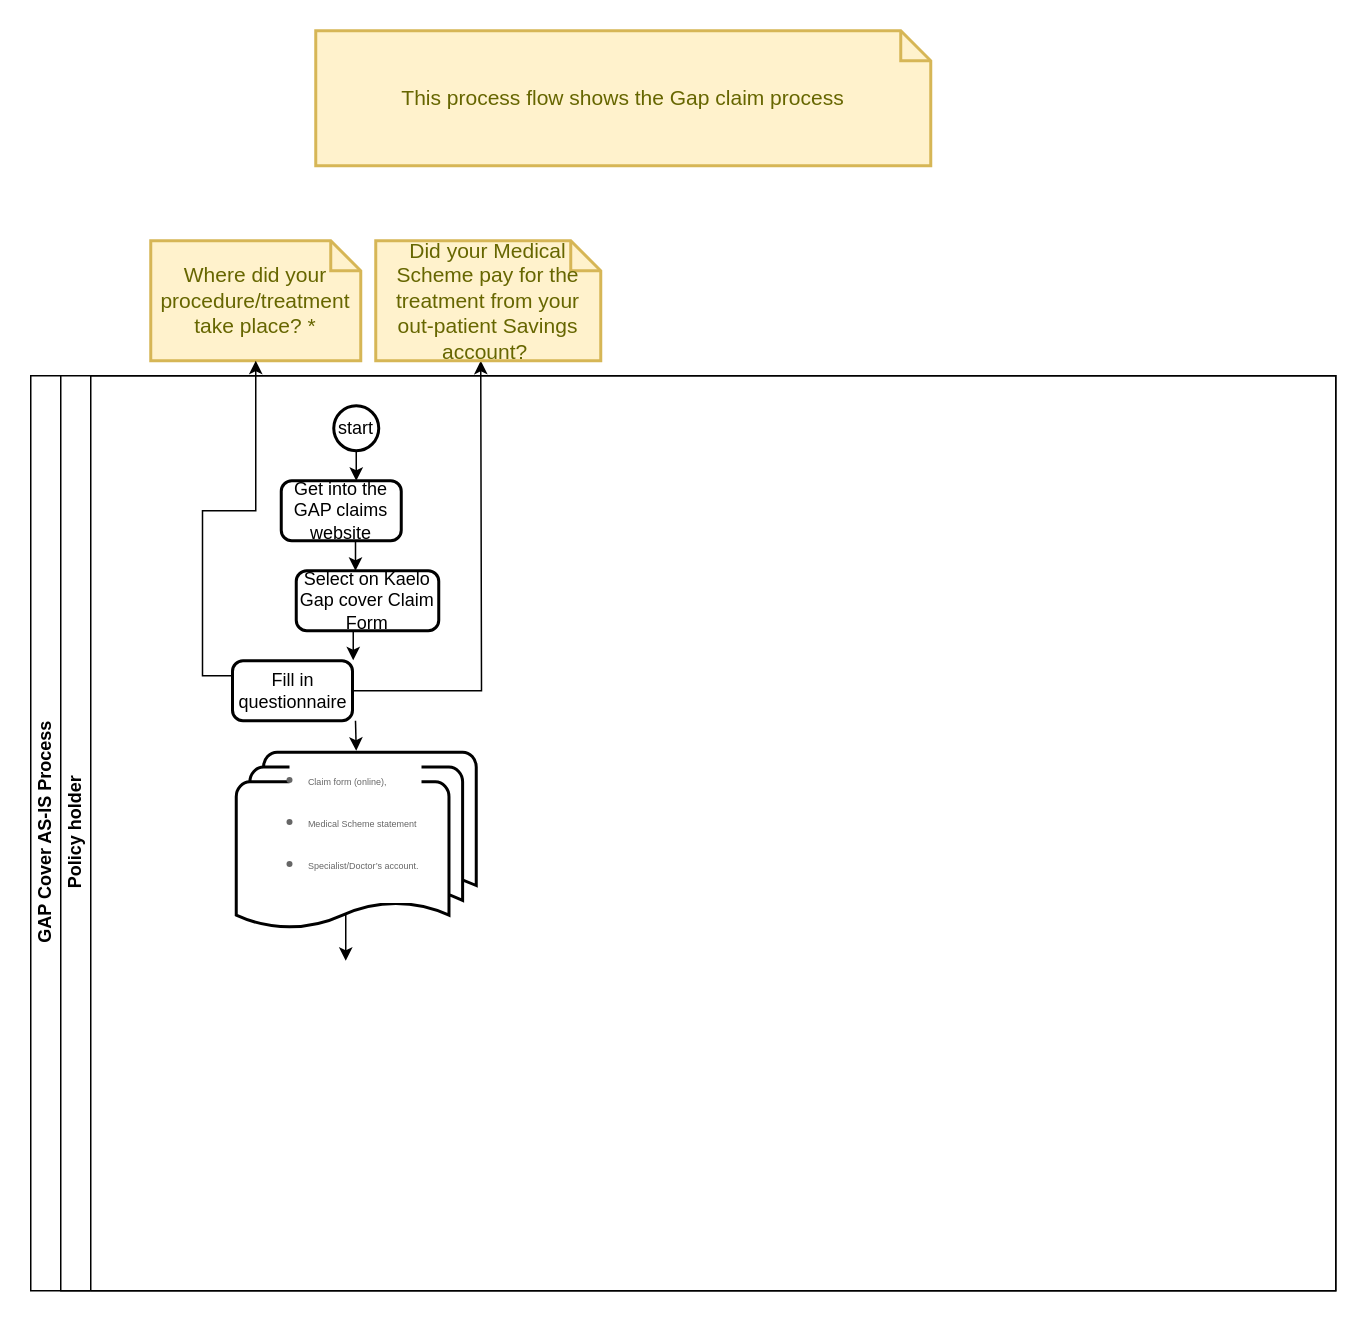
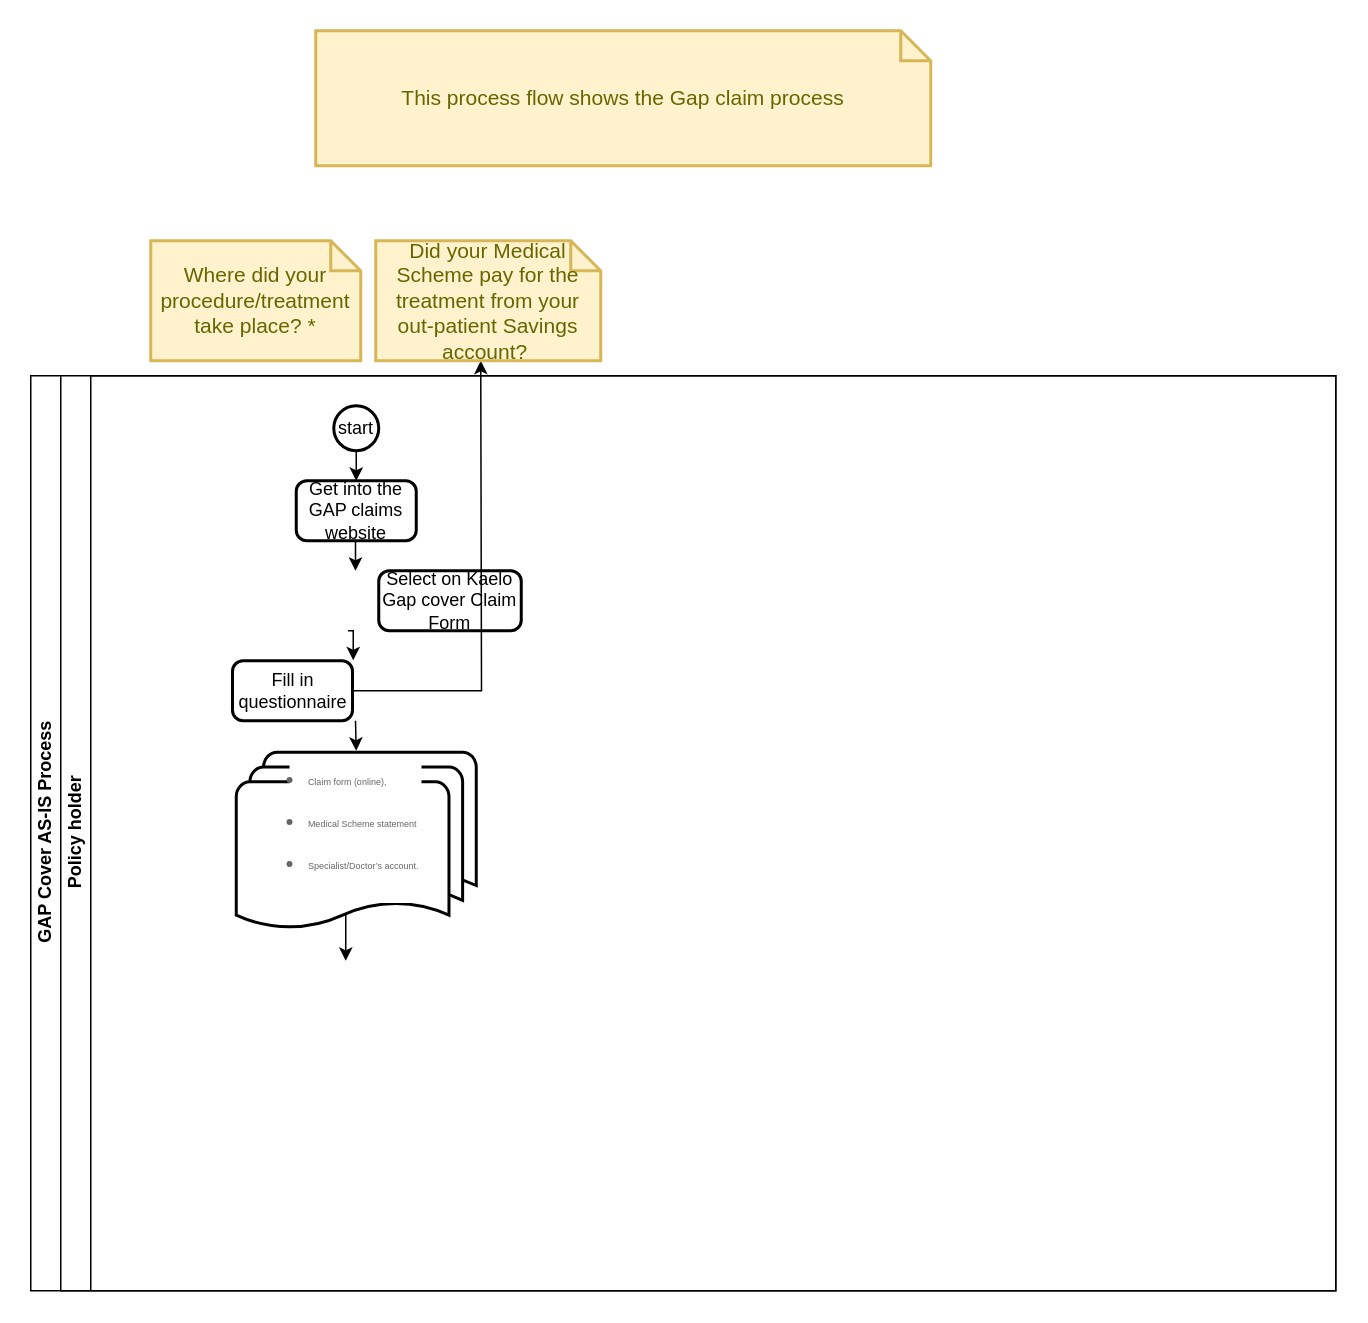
(341, 511) -> (356, 511)
(203, 512) -> none
(368, 601) -> (450, 601)
